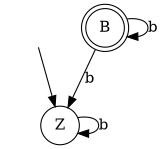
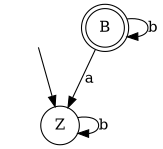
(90, 79) -> (90, 79)
